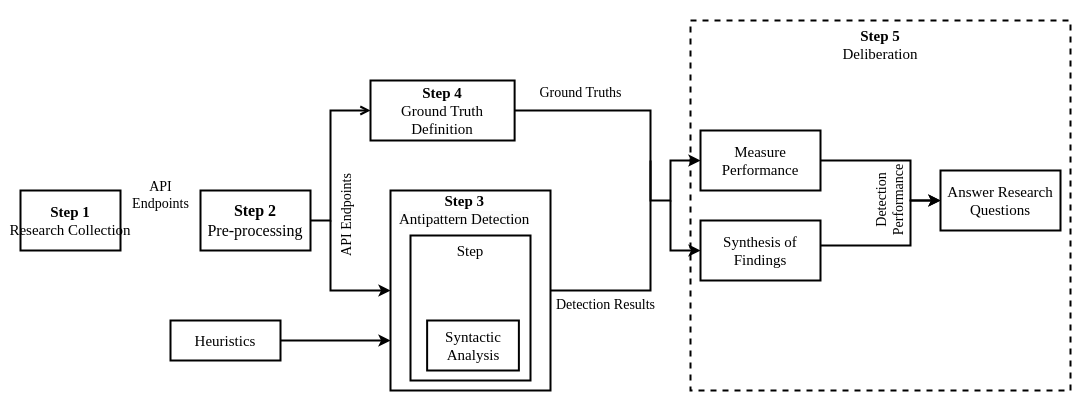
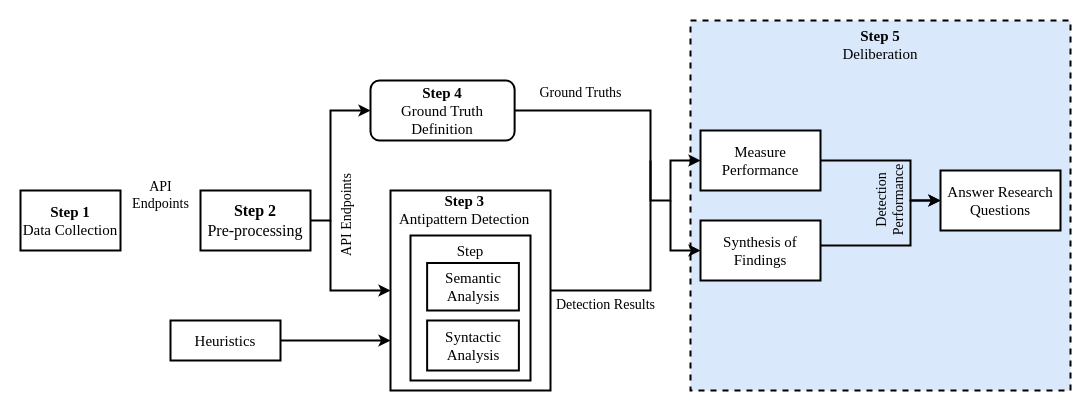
(361, 111) -> (360, 111)
(443, 111) -> (443, 111)
(881, 206) -> (881, 206)
(71, 221) -> (71, 221)
none -> (473, 287)
